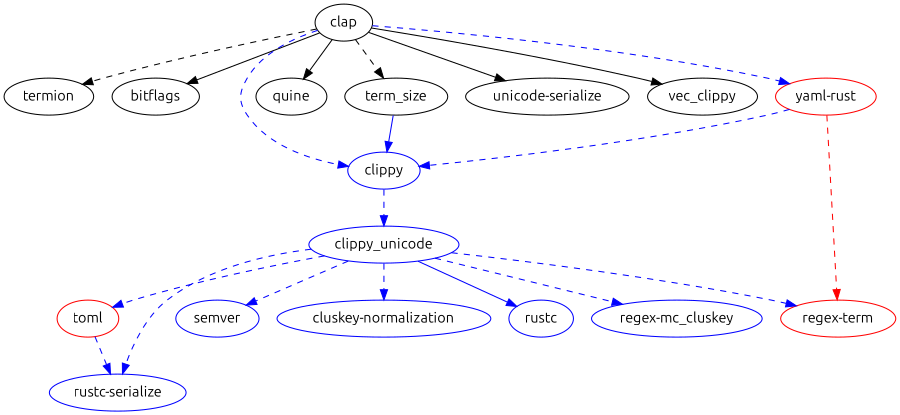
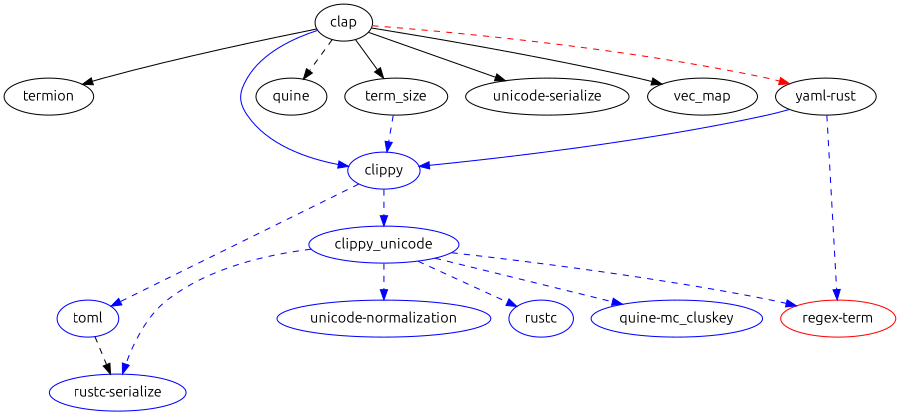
(577, 47) -> (577, 47)
(204, 53) -> (204, 53)
(321, 55) -> (321, 55)
(366, 55) -> (366, 55)
(156, 97) -> none
(703, 97) -> (703, 97)
(826, 97) -> (826, 97)
(242, 106) -> (242, 106)
(391, 129) -> (391, 129)
(611, 143) -> (611, 143)
(832, 202) -> (832, 202)
(223, 277) -> (240, 243)
(463, 282) -> (463, 282)
(88, 319) -> (88, 319)
(217, 319) -> none
(384, 319) -> (384, 319)
(677, 319) -> (677, 319)
(101, 351) -> (101, 351)
